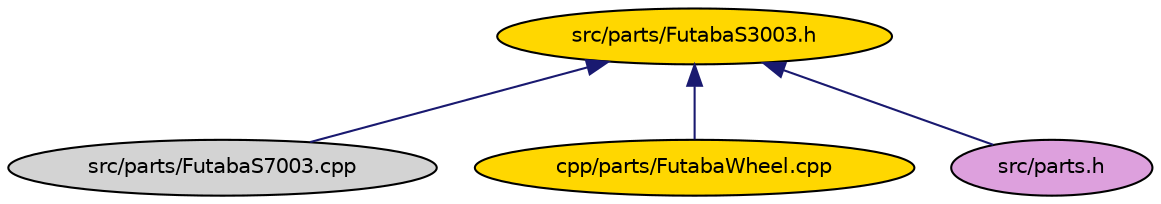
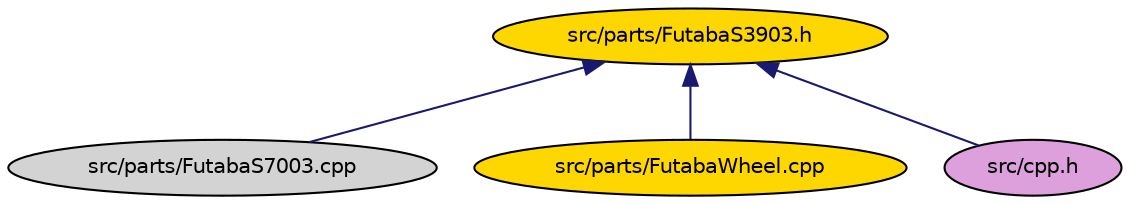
(695, 36) -> (690, 36)
(695, 168) -> (690, 168)
(1052, 168) -> (1033, 168)
